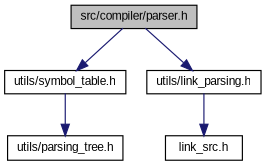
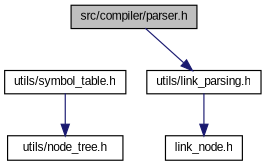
(104, 45) -> none
(65, 148) -> (65, 148)
(204, 148) -> (204, 148)
